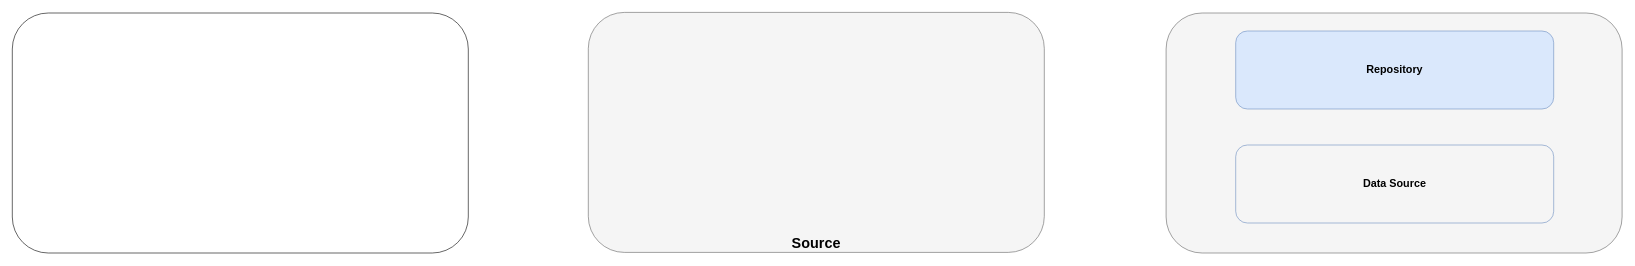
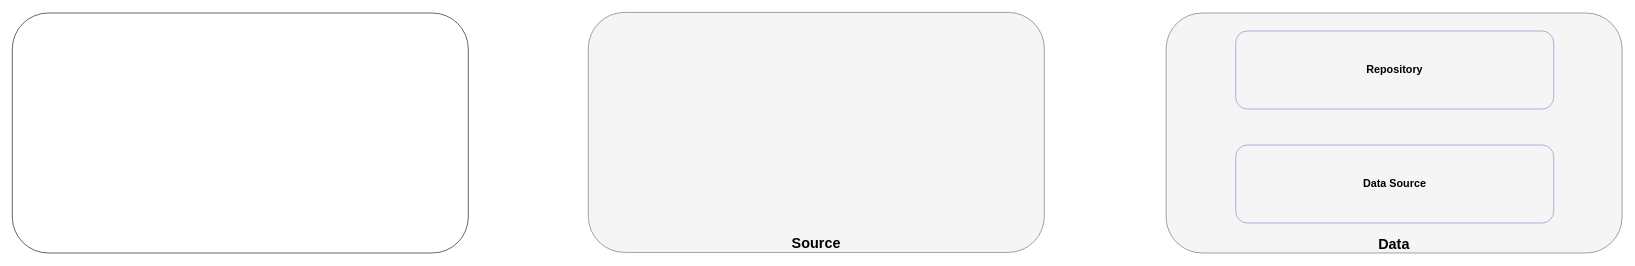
(1395, 70) -> (1395, 70)
none -> (1394, 244)
